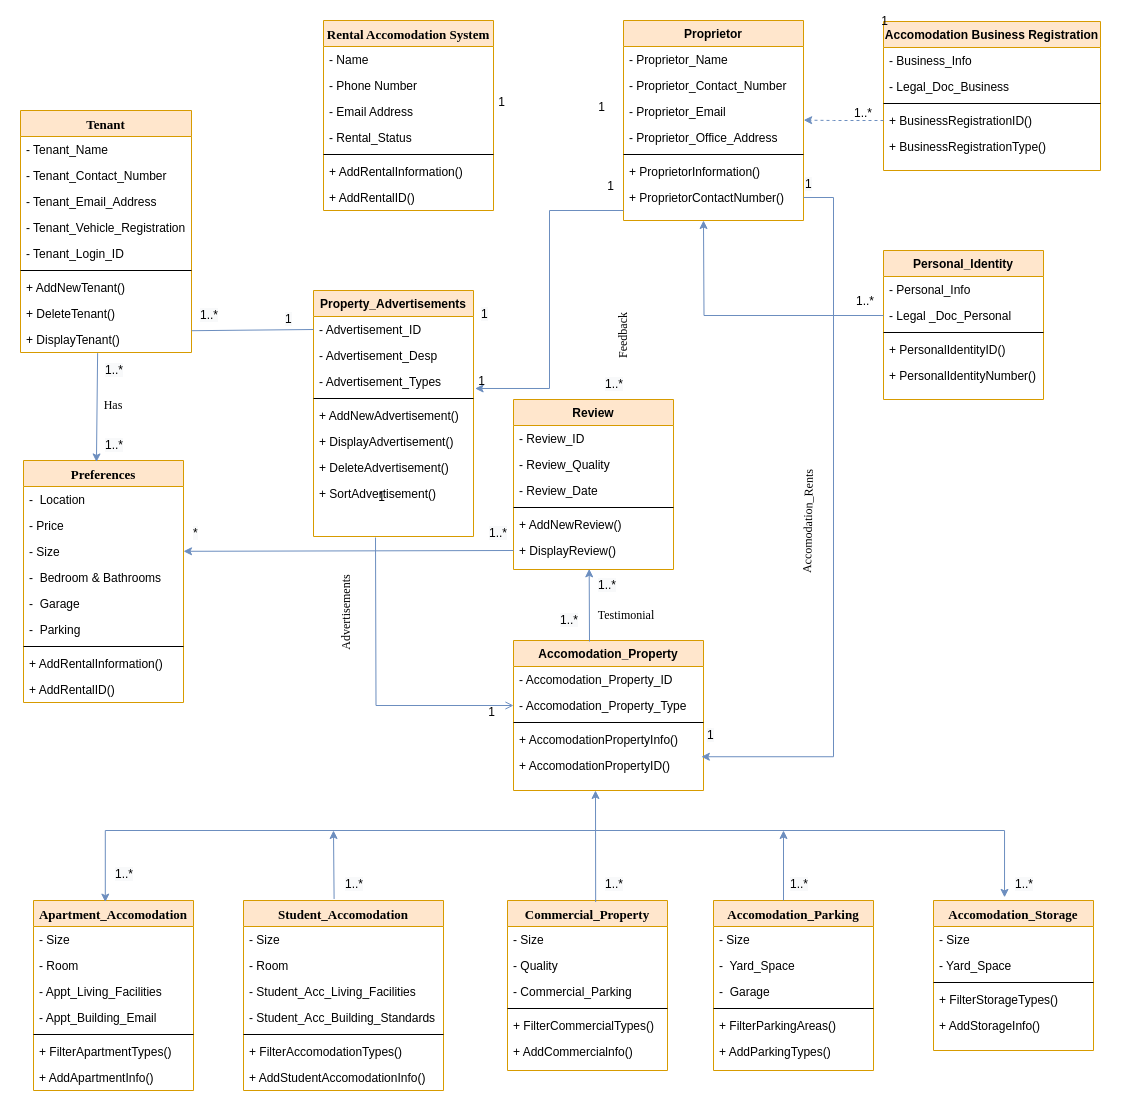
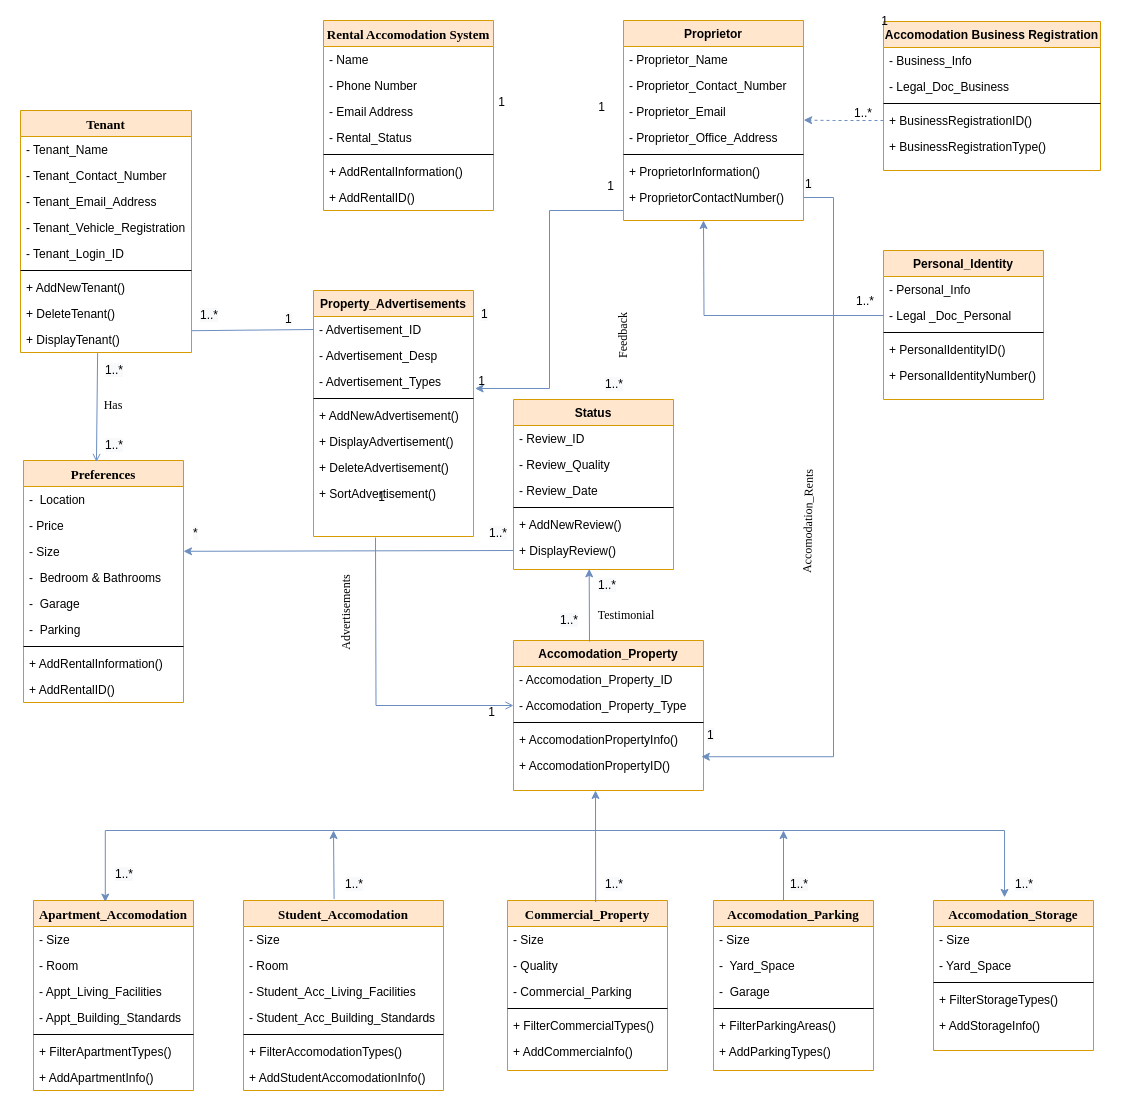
(593, 413) -> (593, 413)
(97, 454) -> (97, 455)
(100, 1018) -> (117, 1018)
